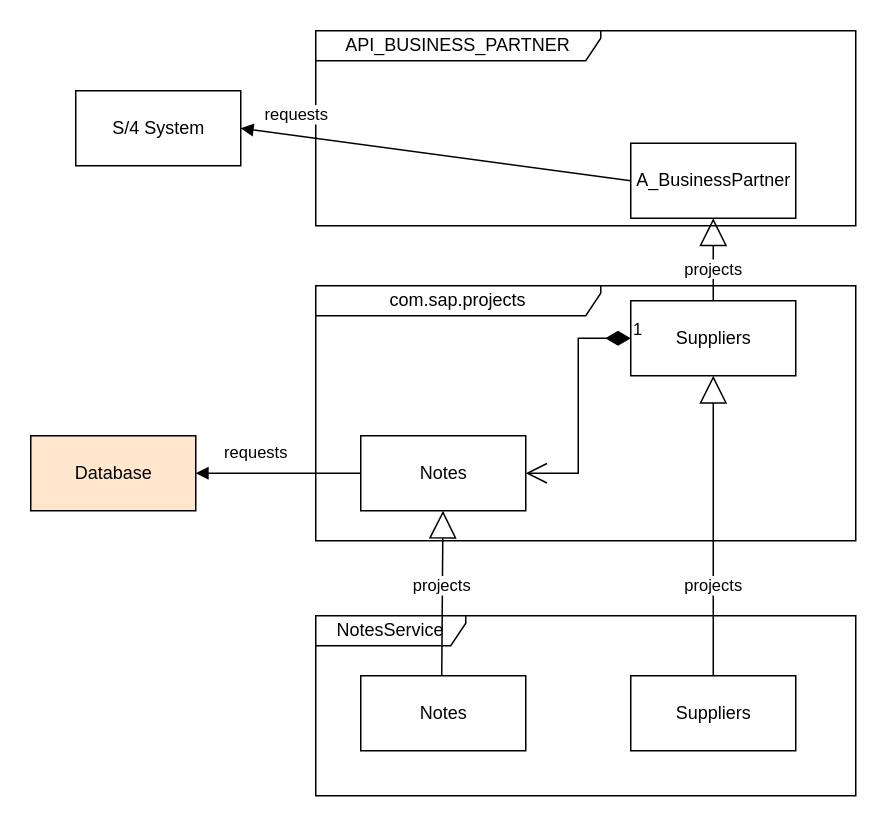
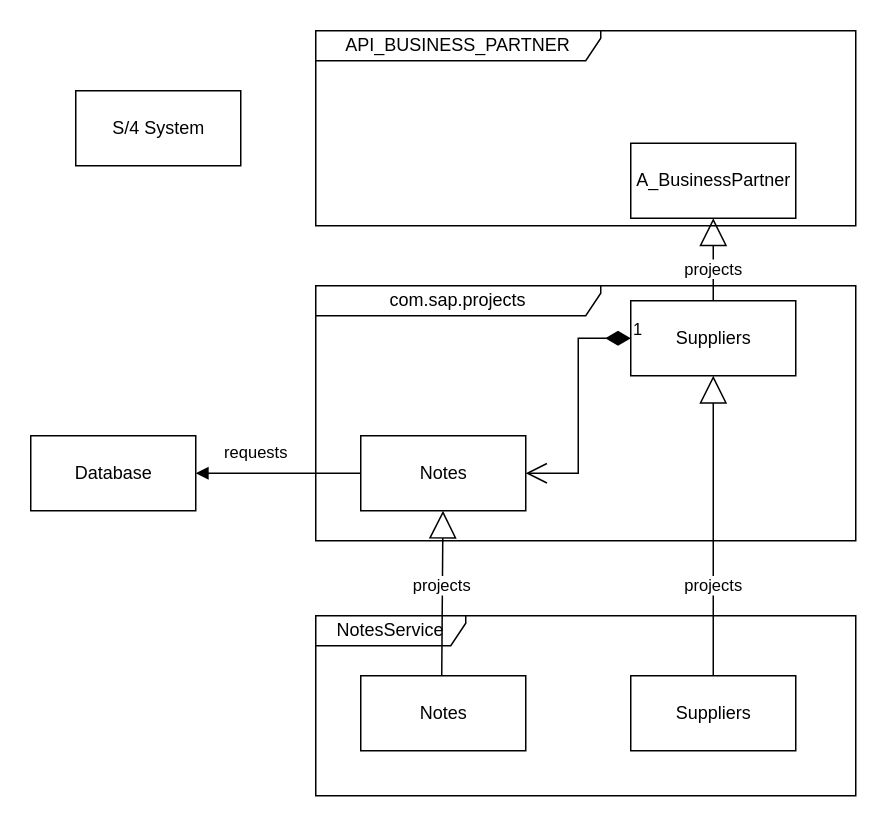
(442, 155) -> none
(113, 473) -> (113, 473)
